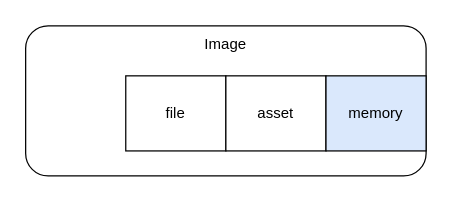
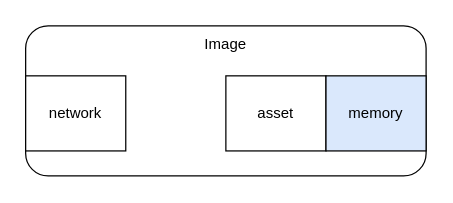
none -> (76, 113)
(176, 113) -> none
